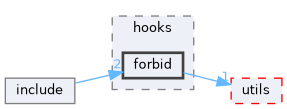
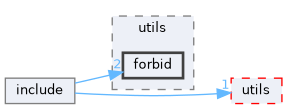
(153, 29) -> (153, 29)
(202, 78) -> (146, 96)
